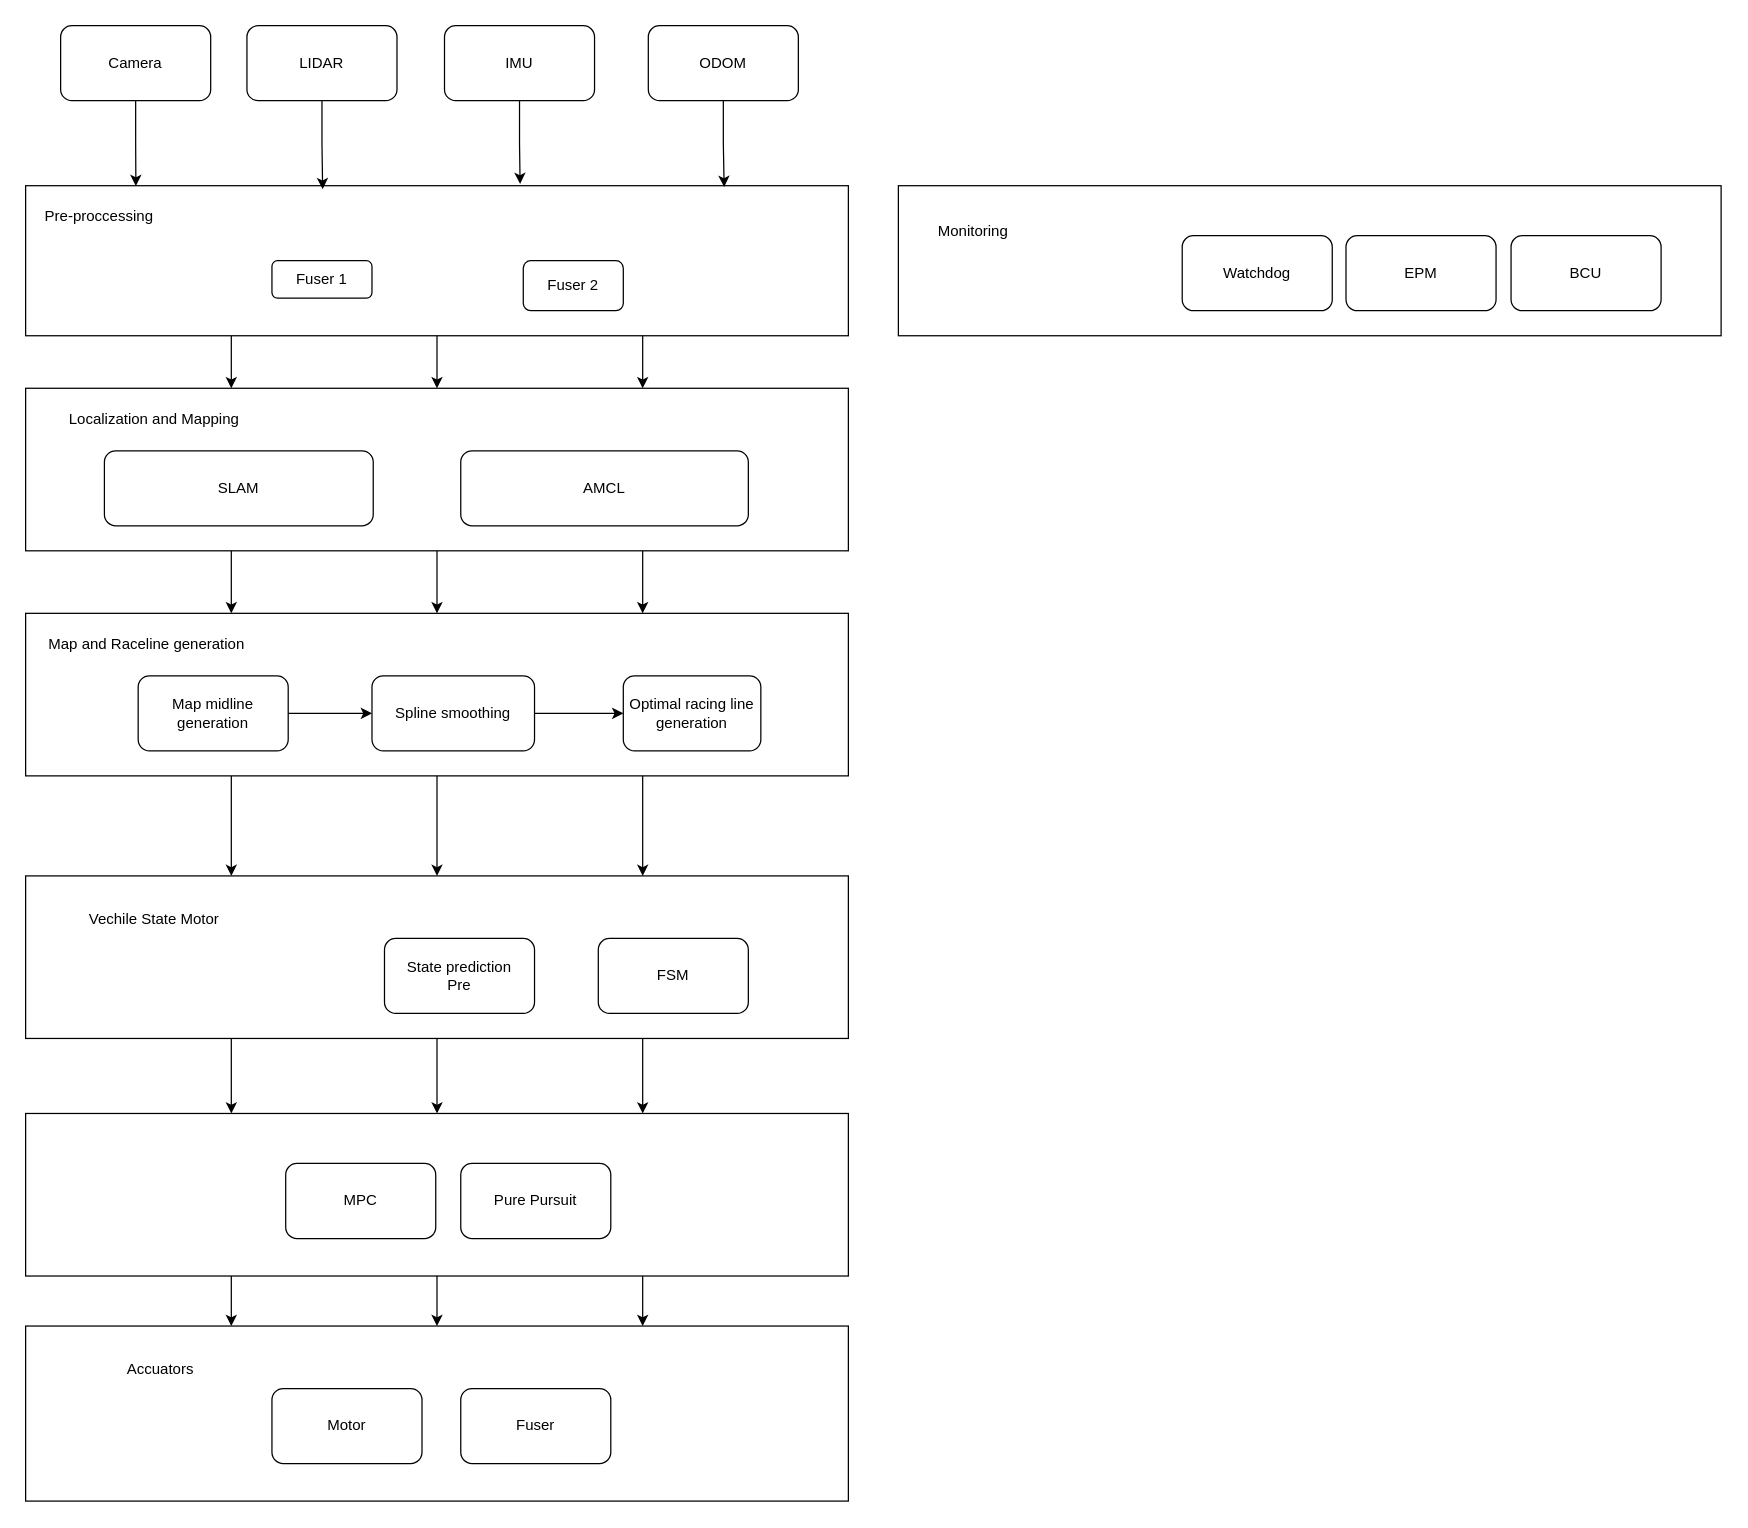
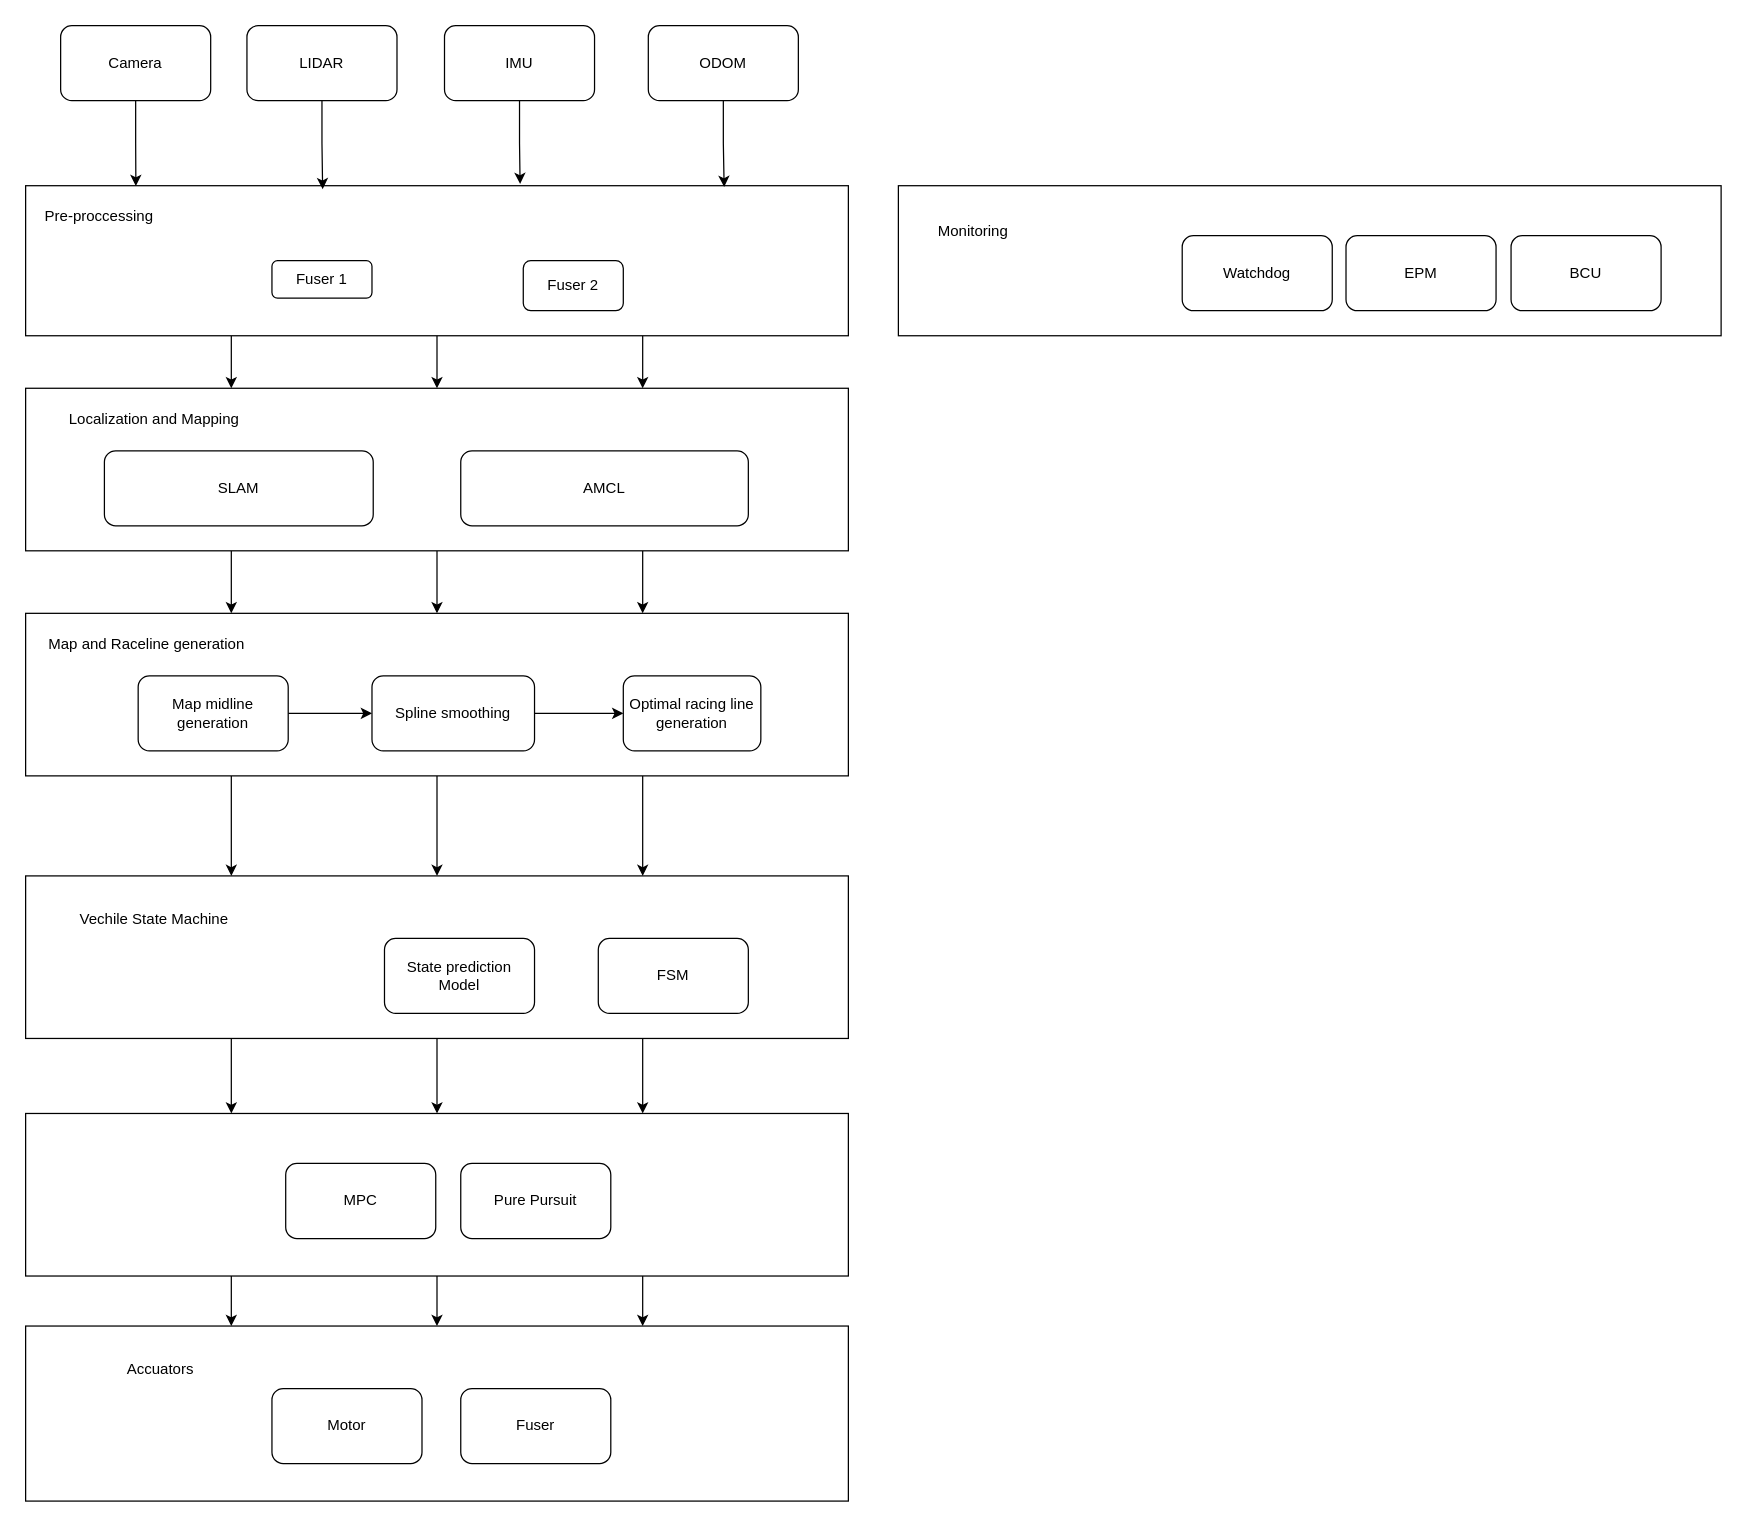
(154, 919) -> (154, 919)
(459, 976) -> (459, 976)
